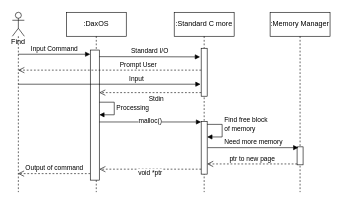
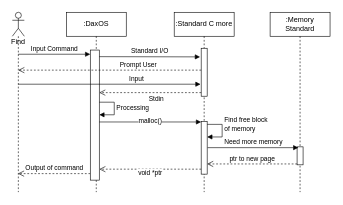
(300, 24) -> (300, 24)
